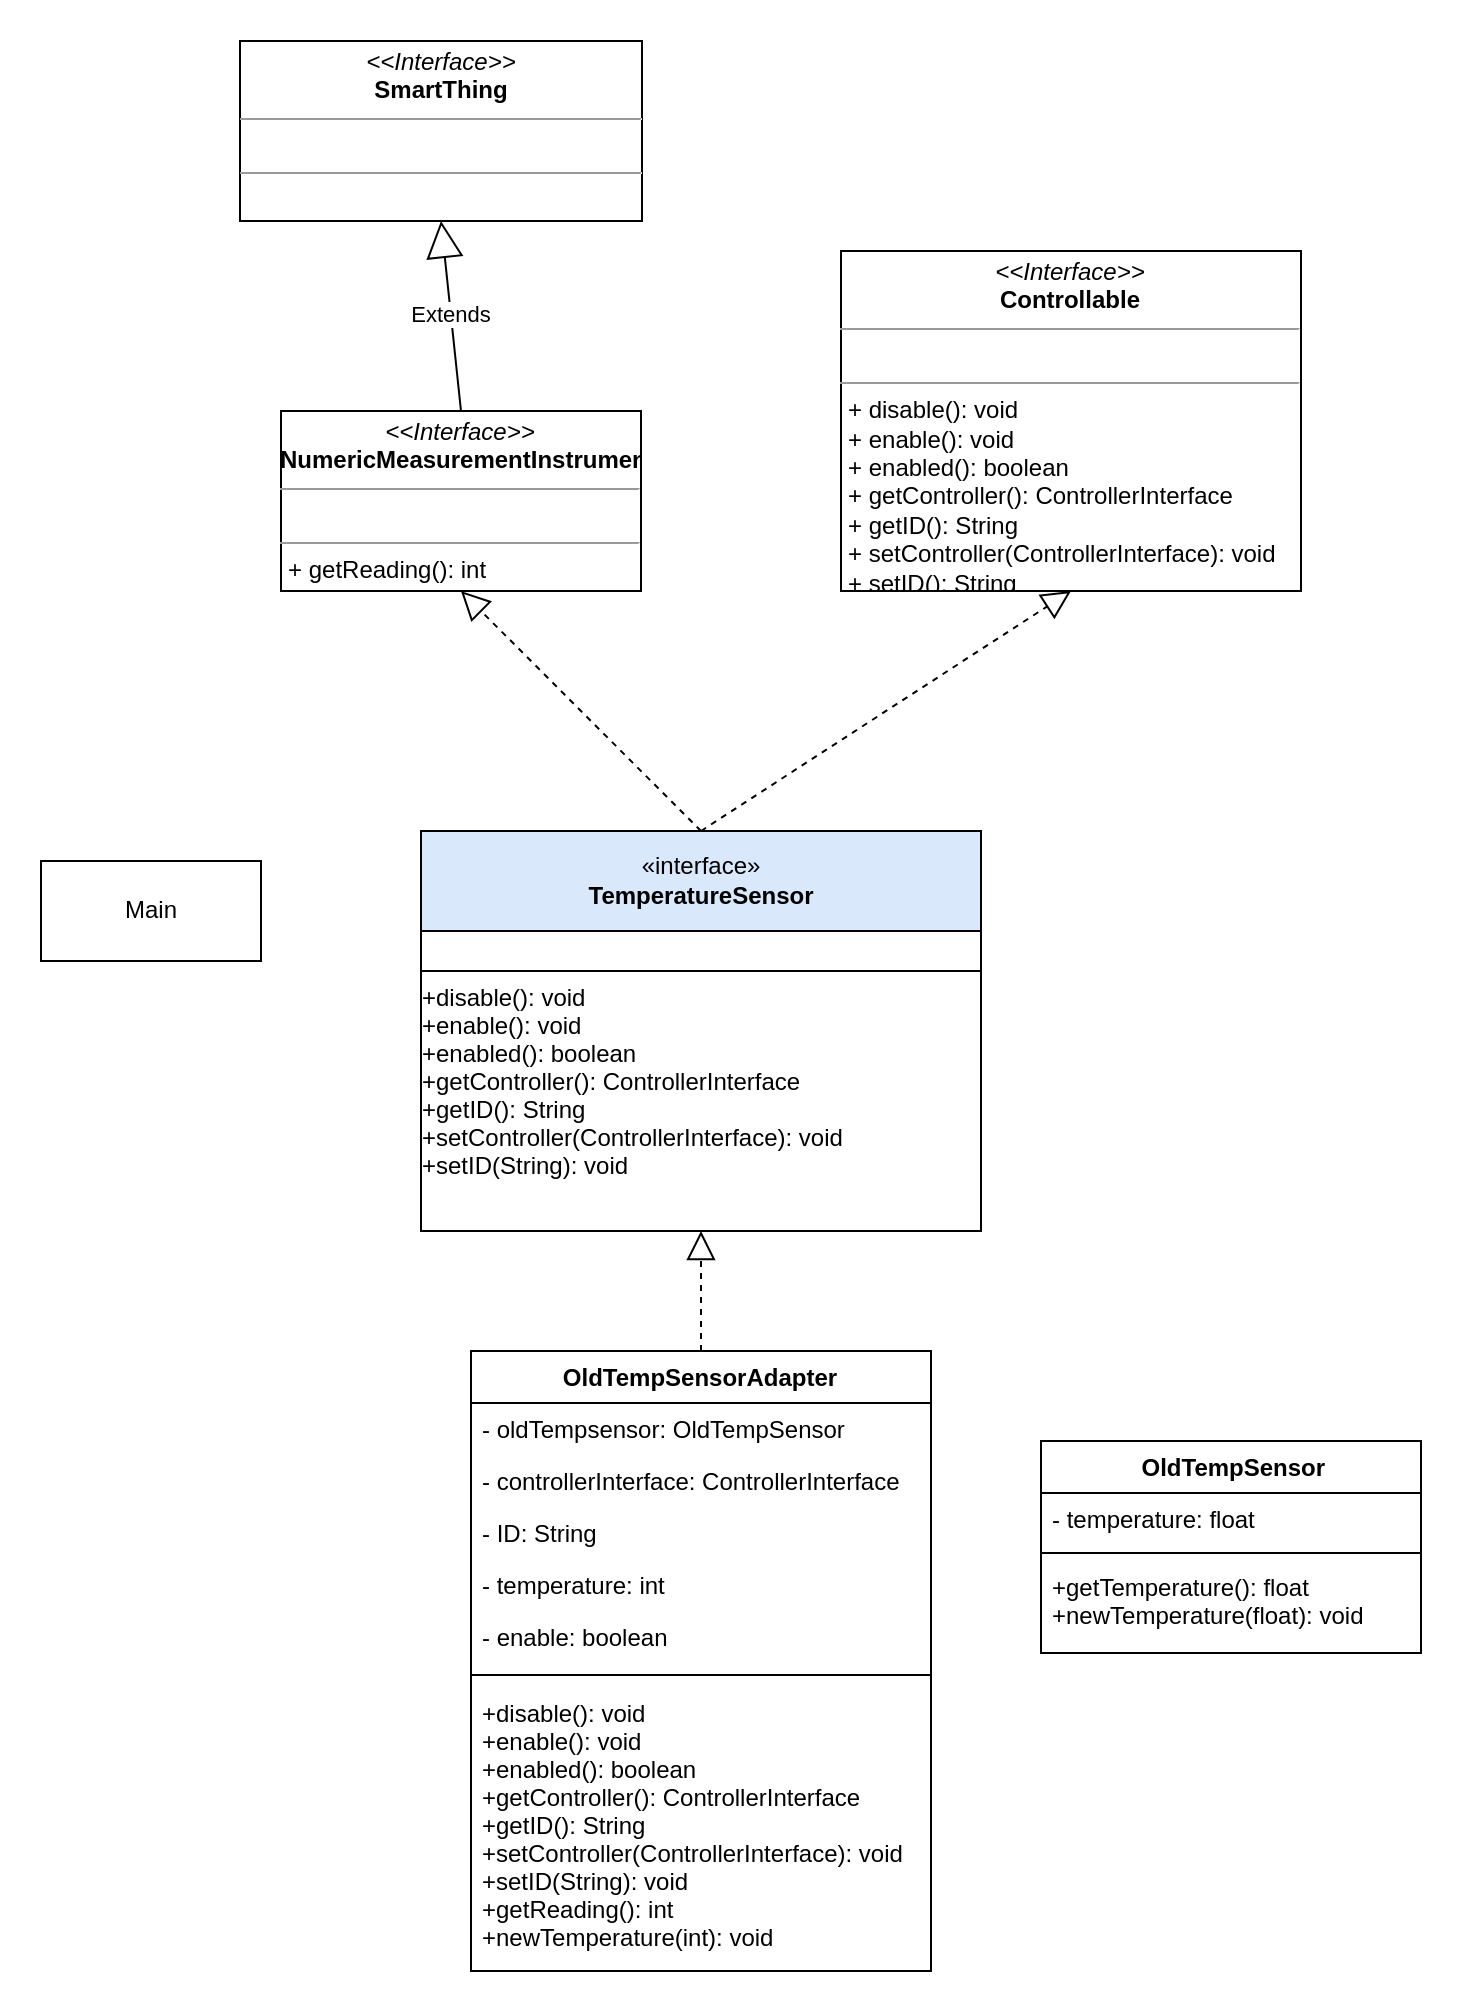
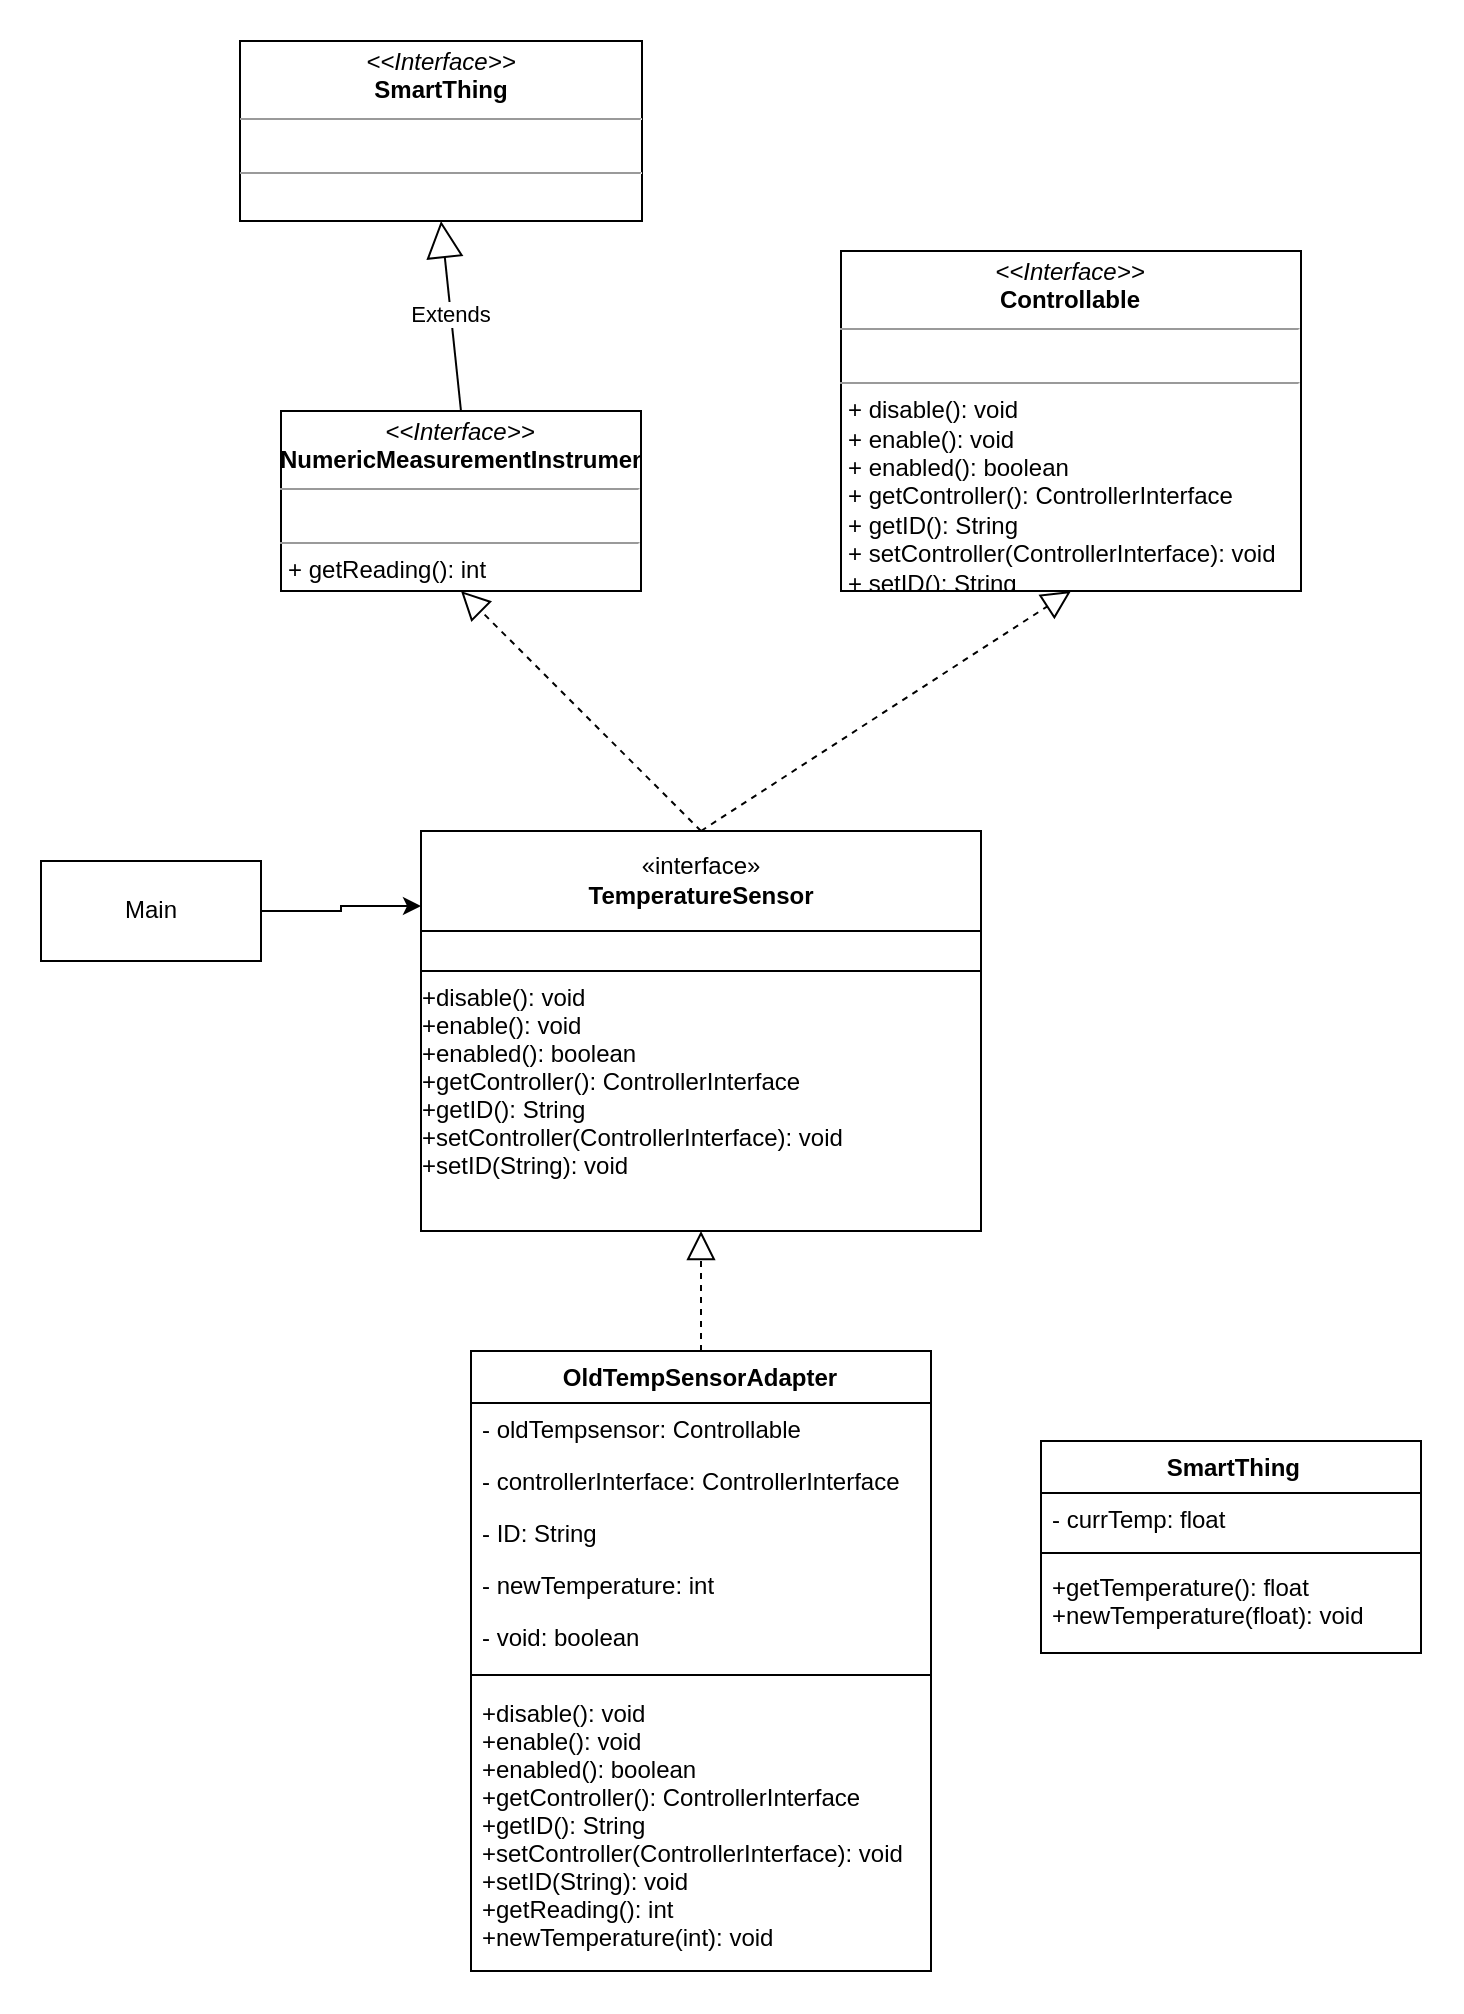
(701, 881) -> (701, 881)
none -> (337, 911)
(668, 1430) -> (655, 1430)
(1230, 1468) -> (1230, 1468)
(1174, 1520) -> (1154, 1520)
(590, 1586) -> (611, 1586)
(581, 1638) -> (567, 1638)
